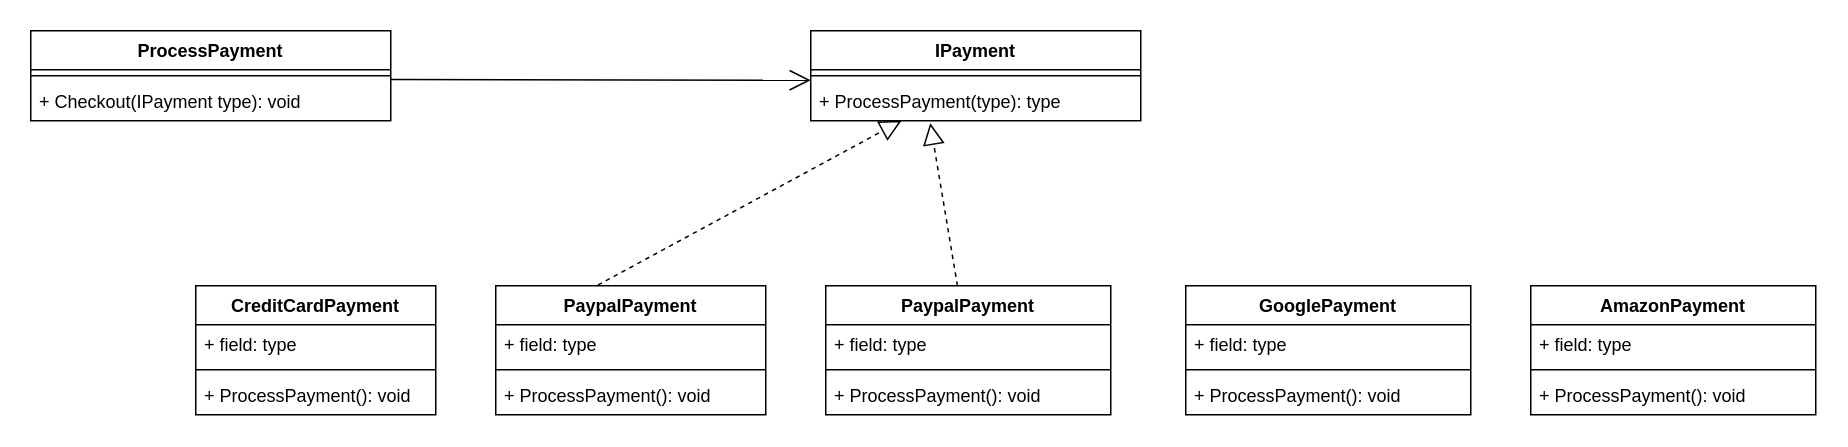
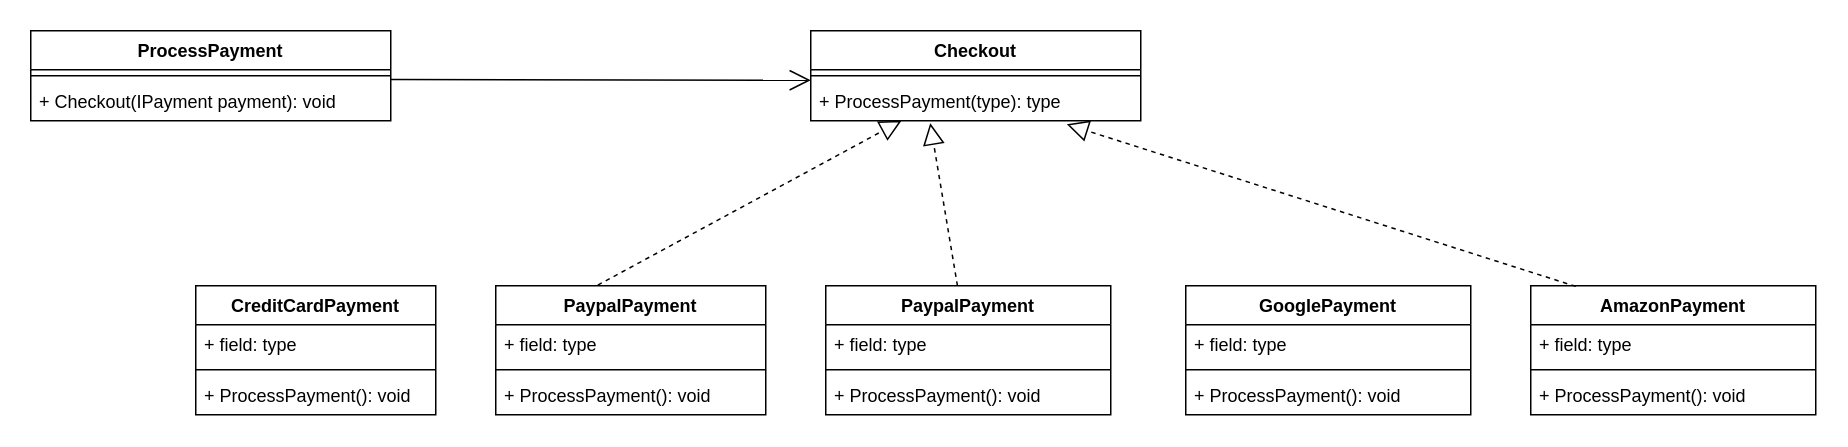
(975, 51) -> (975, 51)
(184, 102) -> (199, 102)
none -> (1328, 207)
